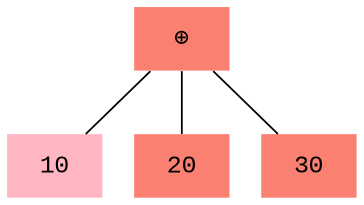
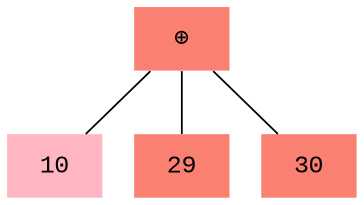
(182, 166) -> (182, 166)
